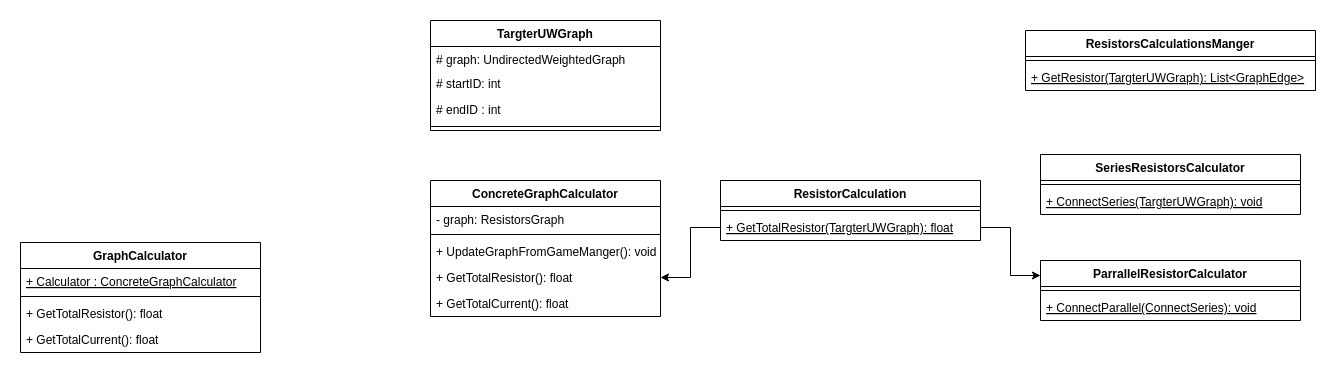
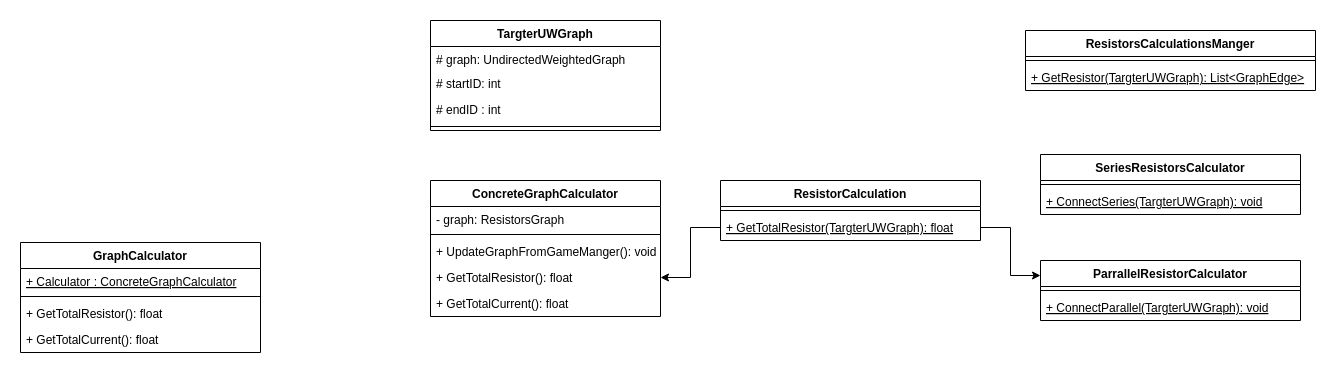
(1161, 308) -> (1166, 308)
